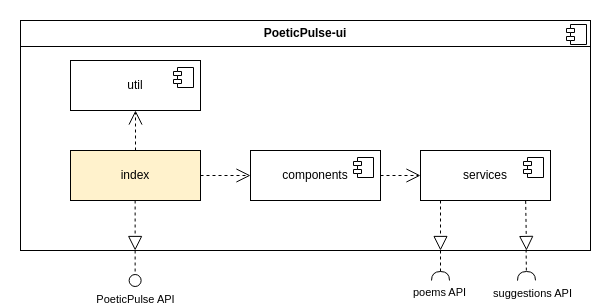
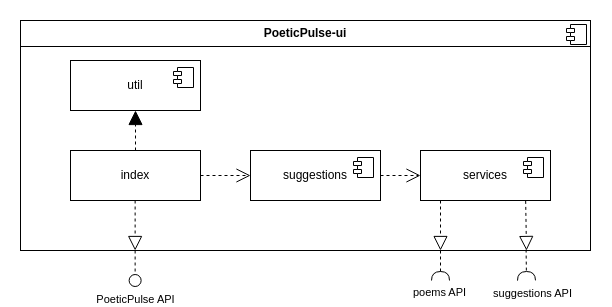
(136, 120) -> (136, 126)
(136, 176) -> (136, 176)
(316, 176) -> (316, 176)
